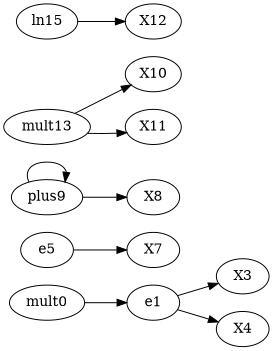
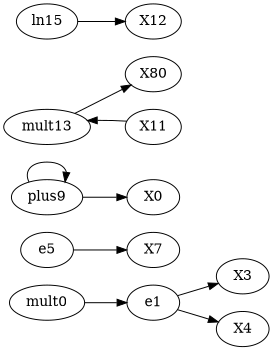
(153, 74) -> (153, 74)
(102, 134) -> (112, 120)
(153, 197) -> (153, 197)
